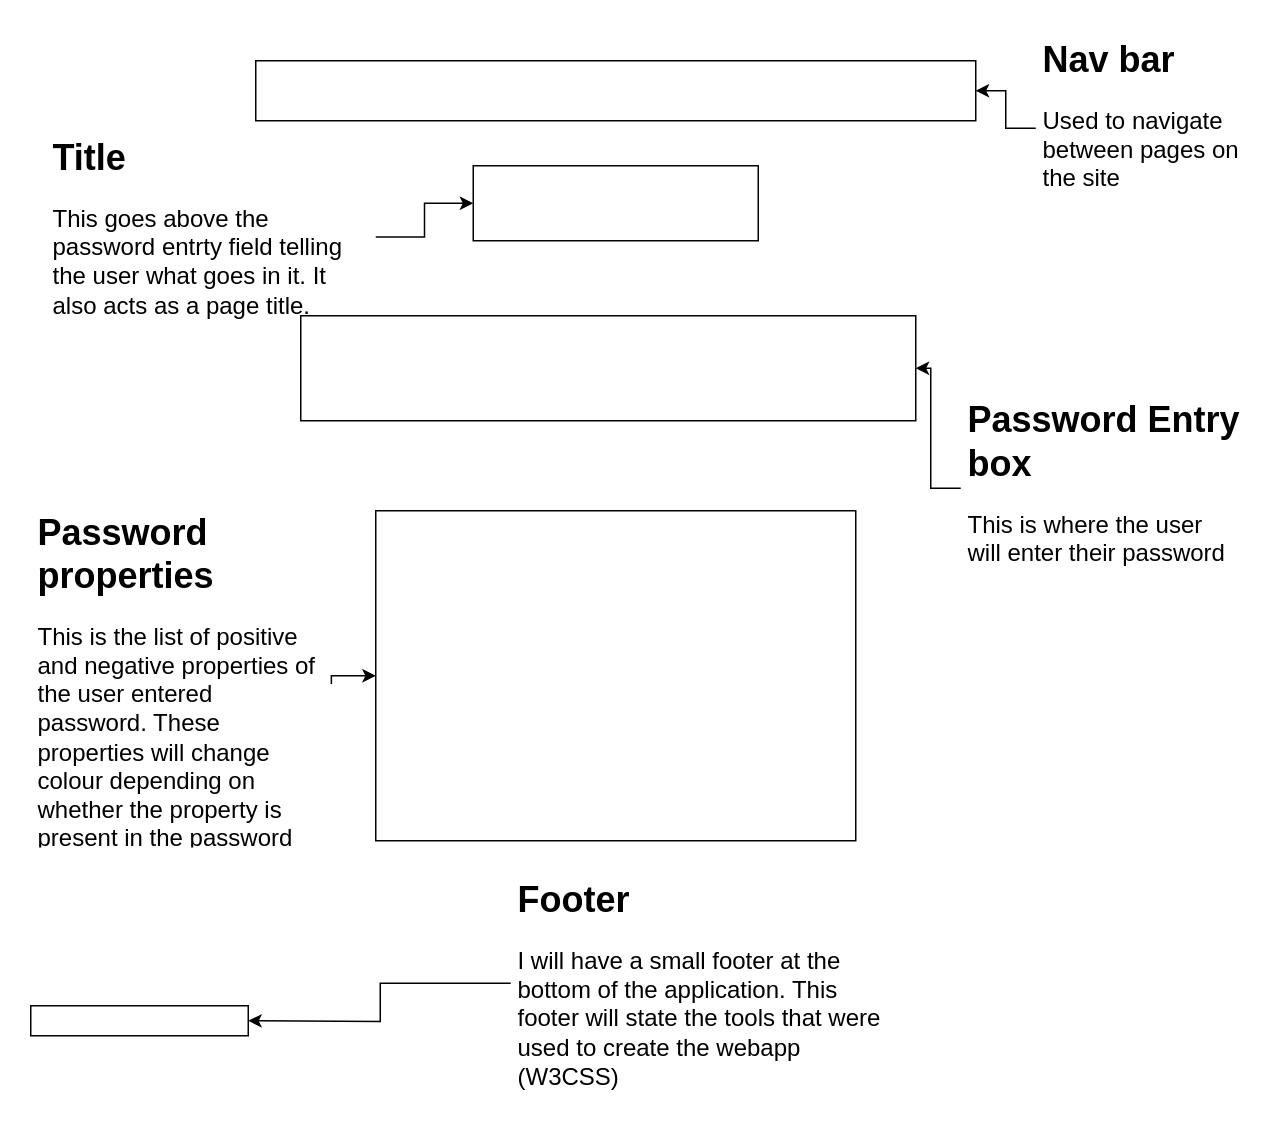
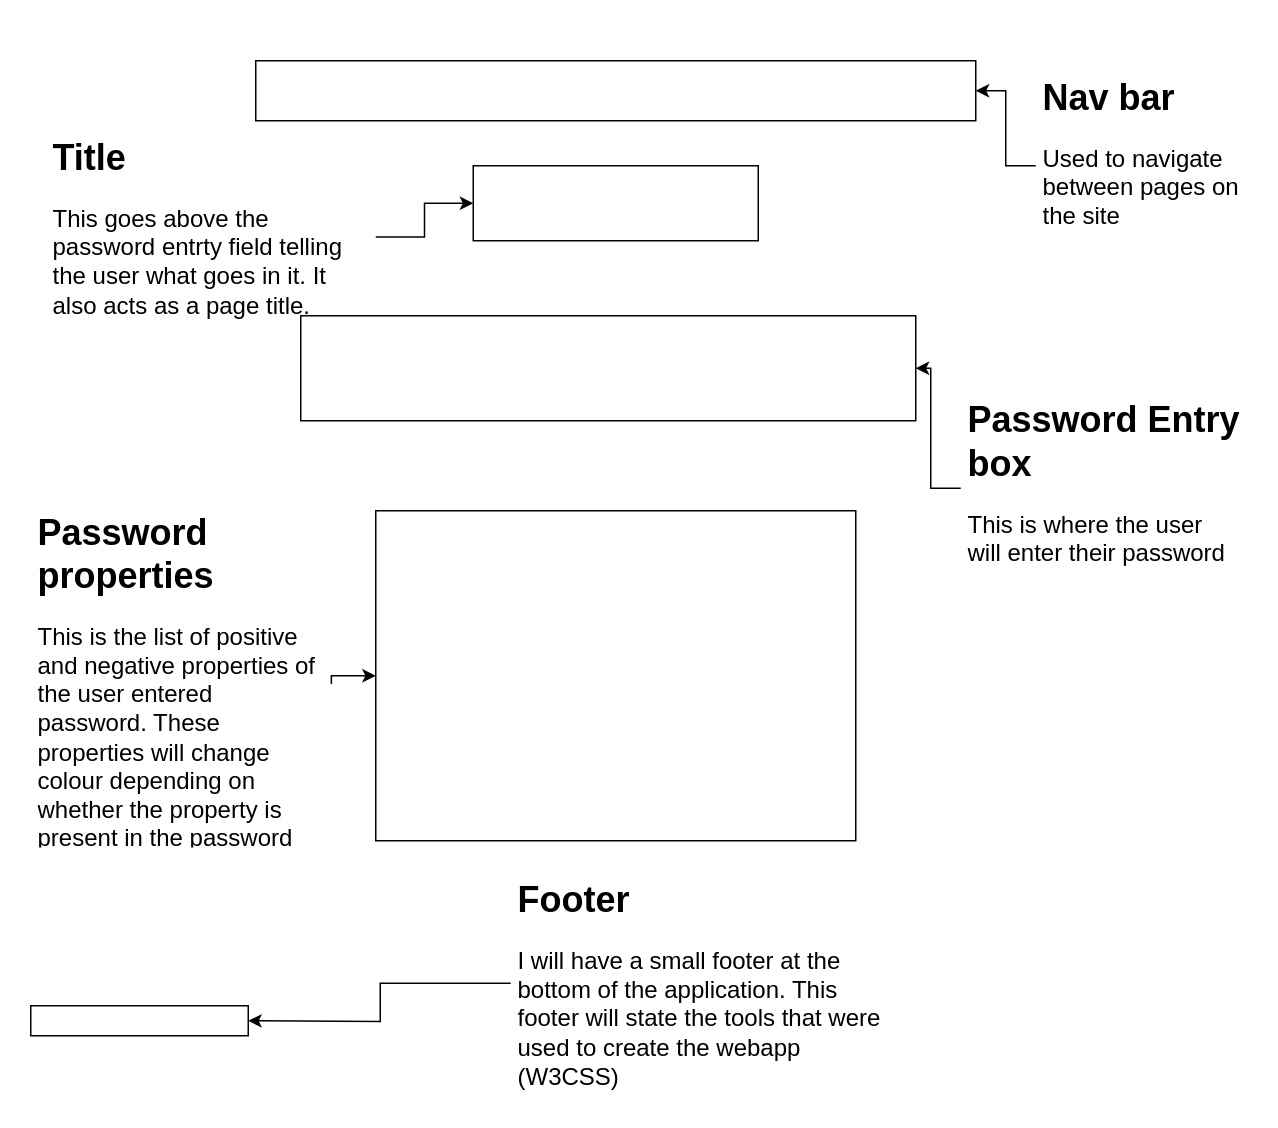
(1141, 128) -> (1141, 166)
